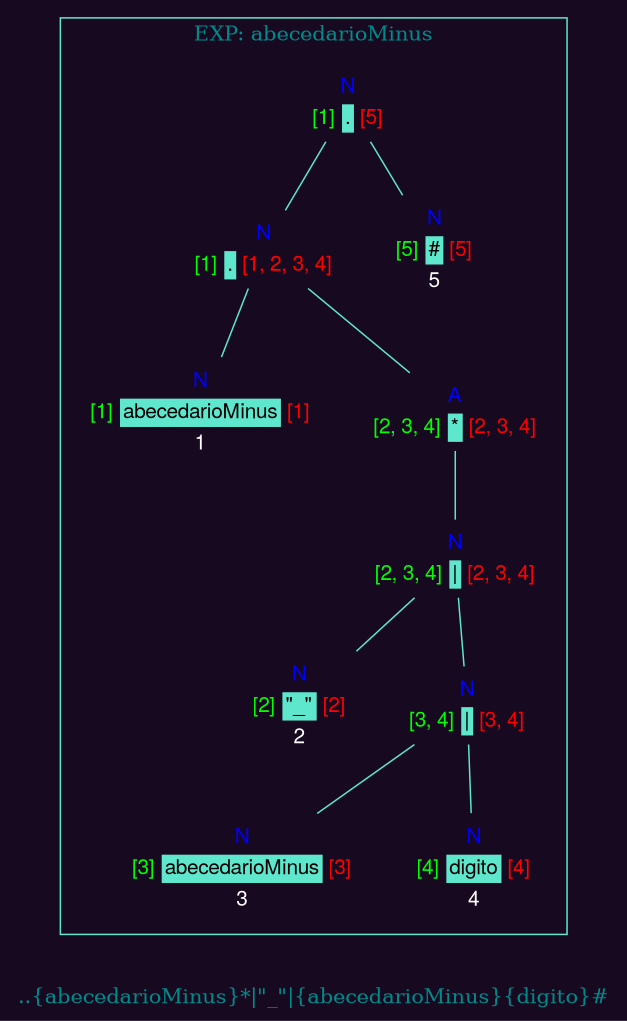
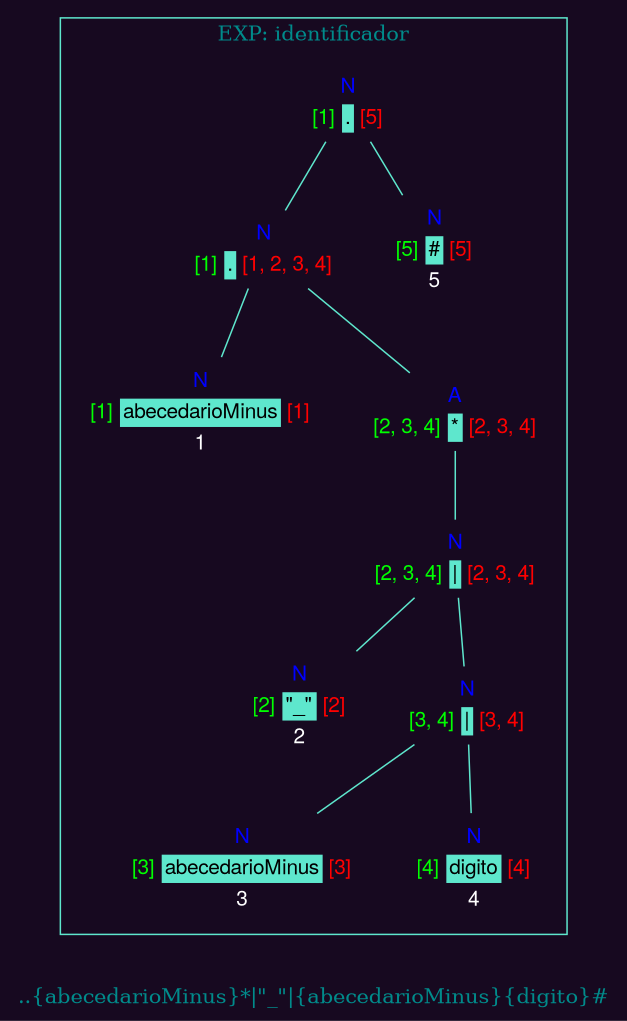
(314, 35) -> (314, 35)
